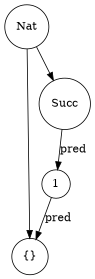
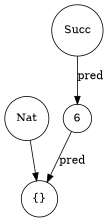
(43, 60) -> none
(56, 184) -> (77, 119)
